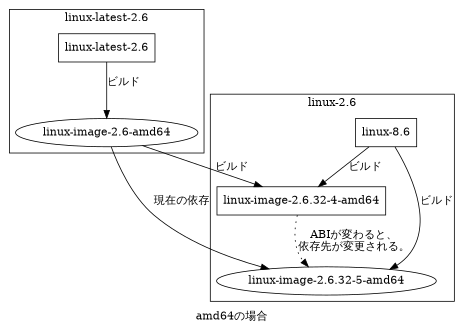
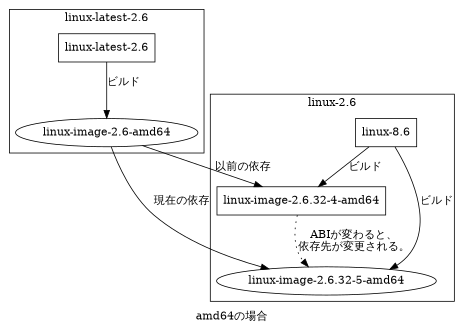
(232, 167) -> (243, 167)
